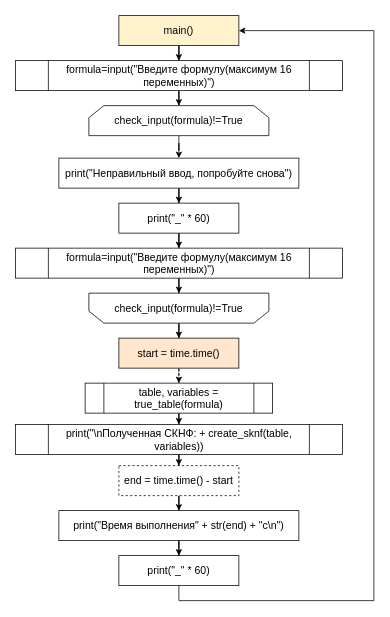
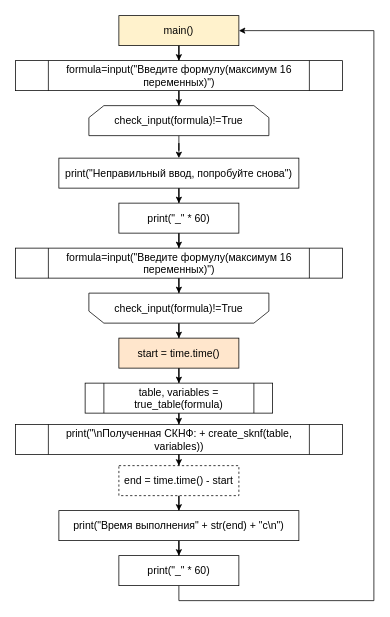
(179, 369) -> (179, 369)
